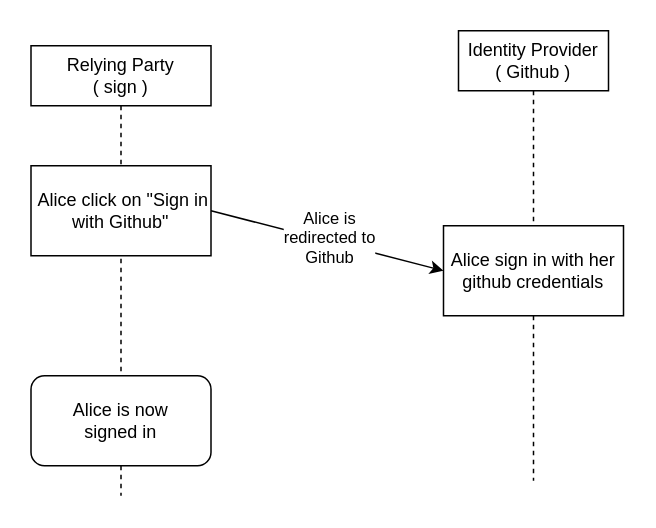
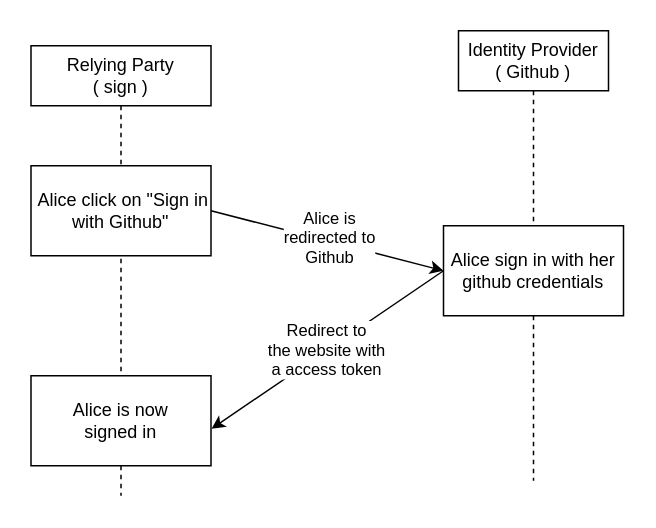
none -> (394, 304)
(121, 421) -> (121, 421)
